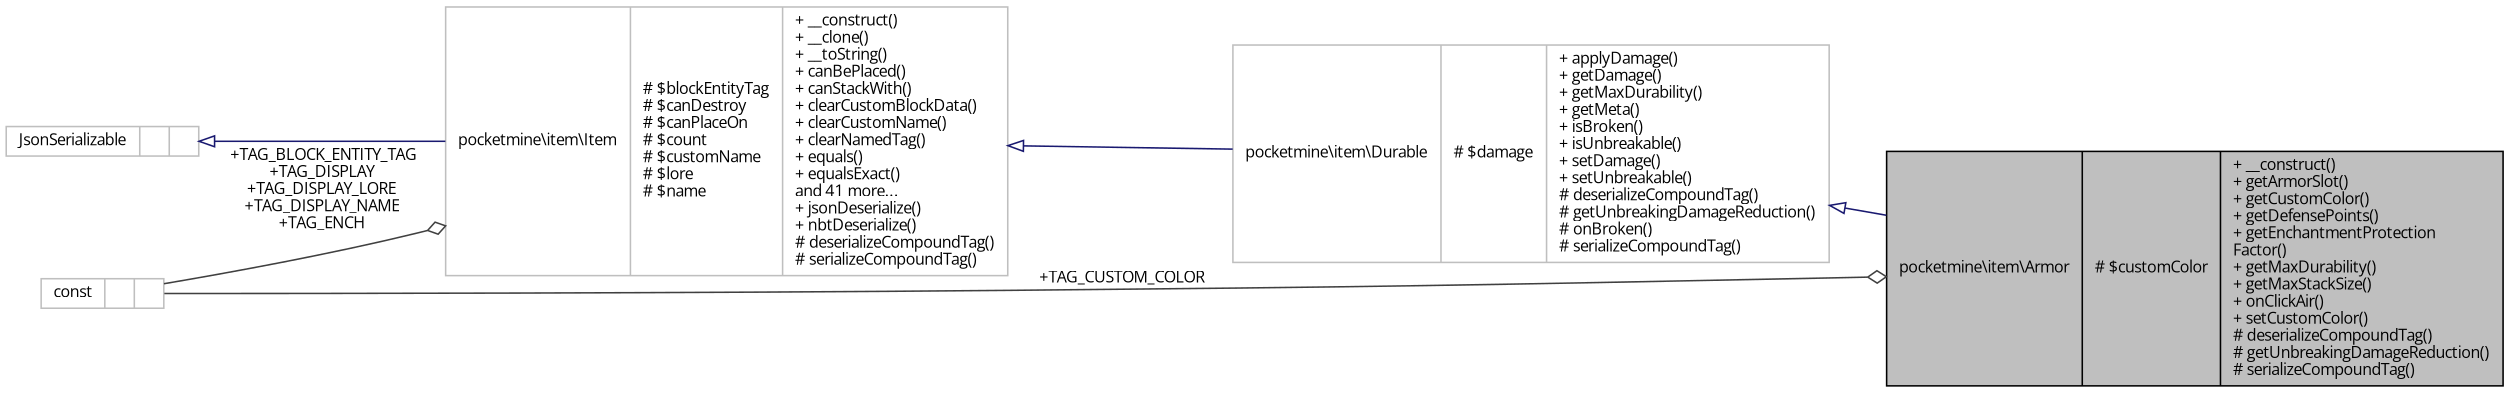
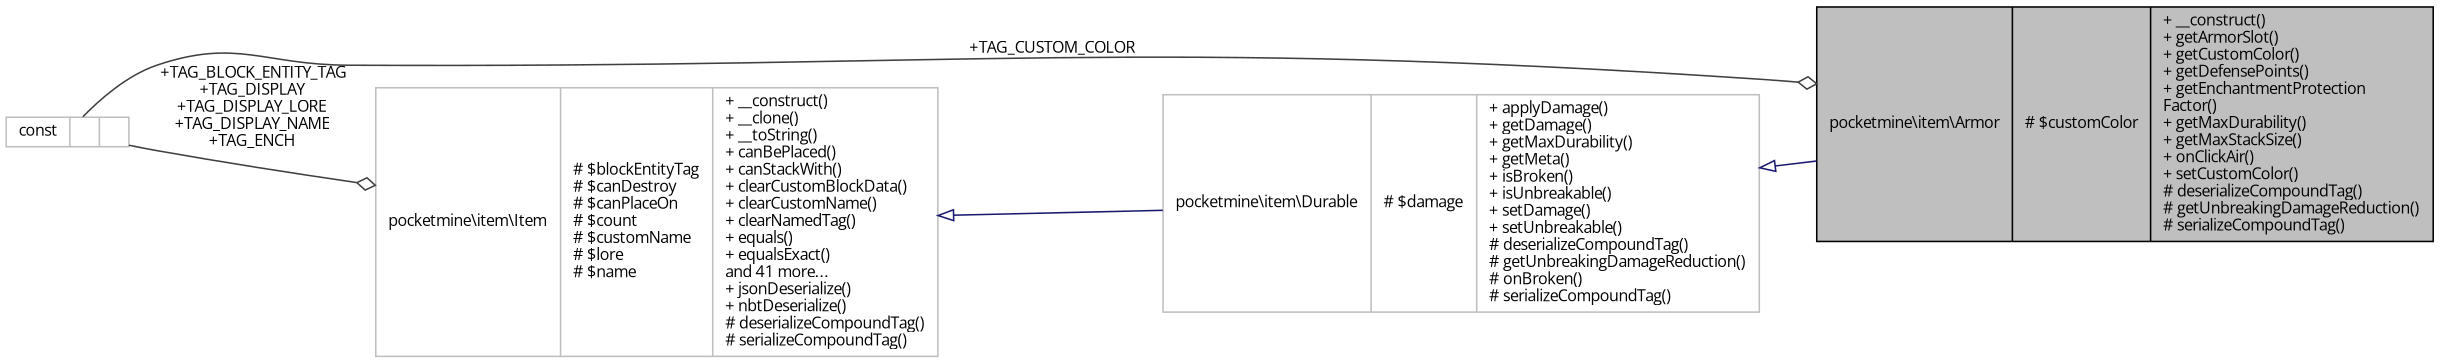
(102, 141) -> none
